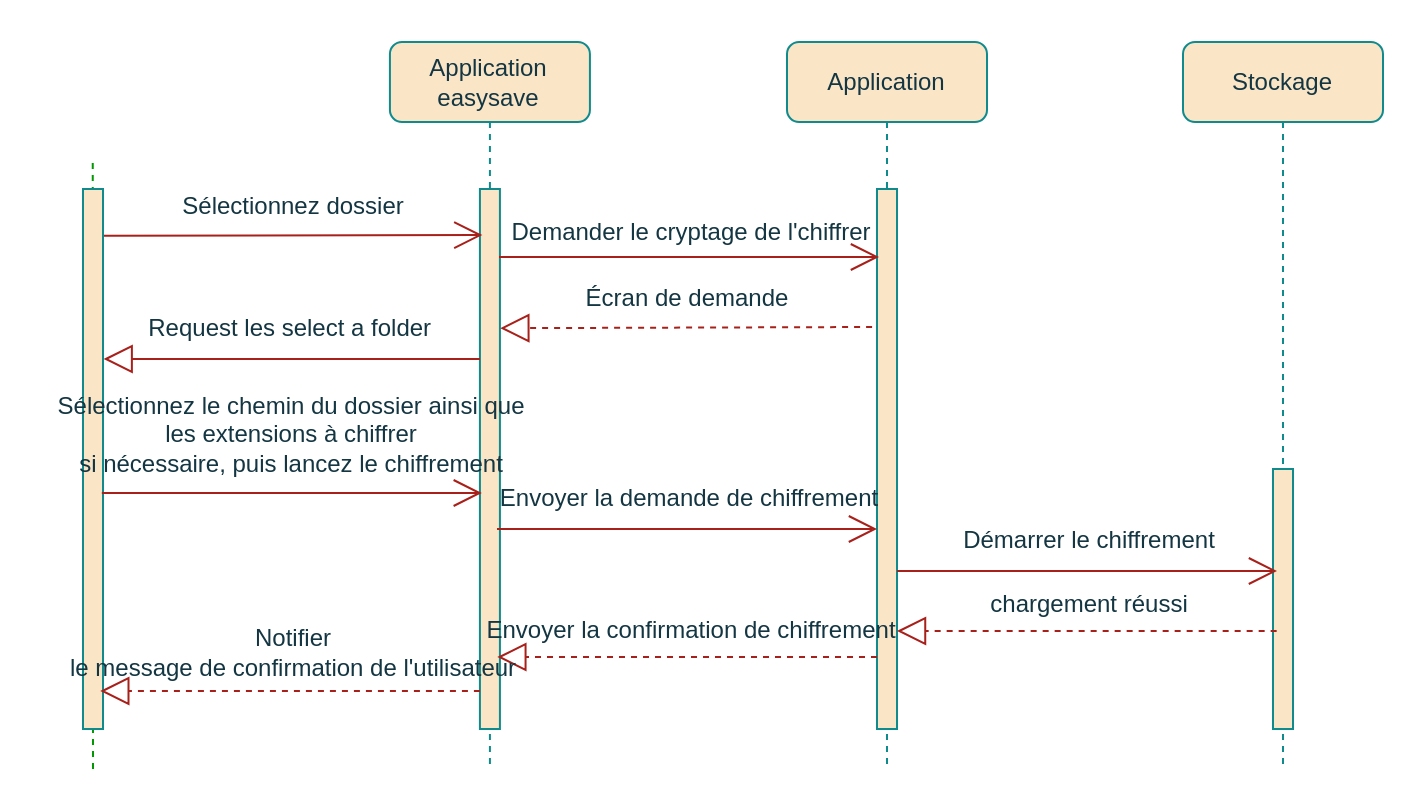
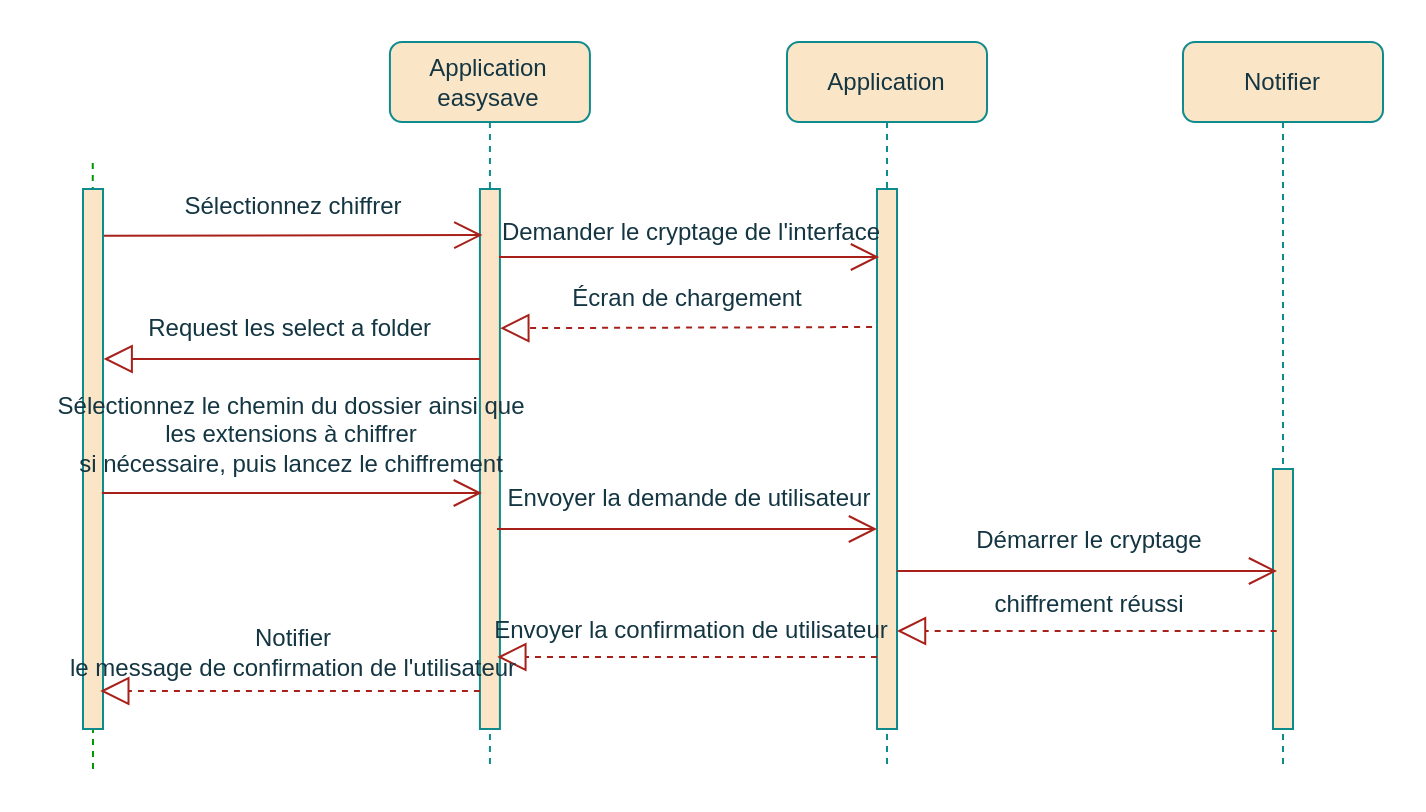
(1283, 83) -> (1283, 83)
(294, 207) -> (294, 207)
(692, 233) -> (692, 233)
(688, 299) -> (688, 299)
(690, 499) -> (690, 499)
(1090, 541) -> (1090, 541)
(1090, 605) -> (1090, 605)
(692, 631) -> (692, 631)
